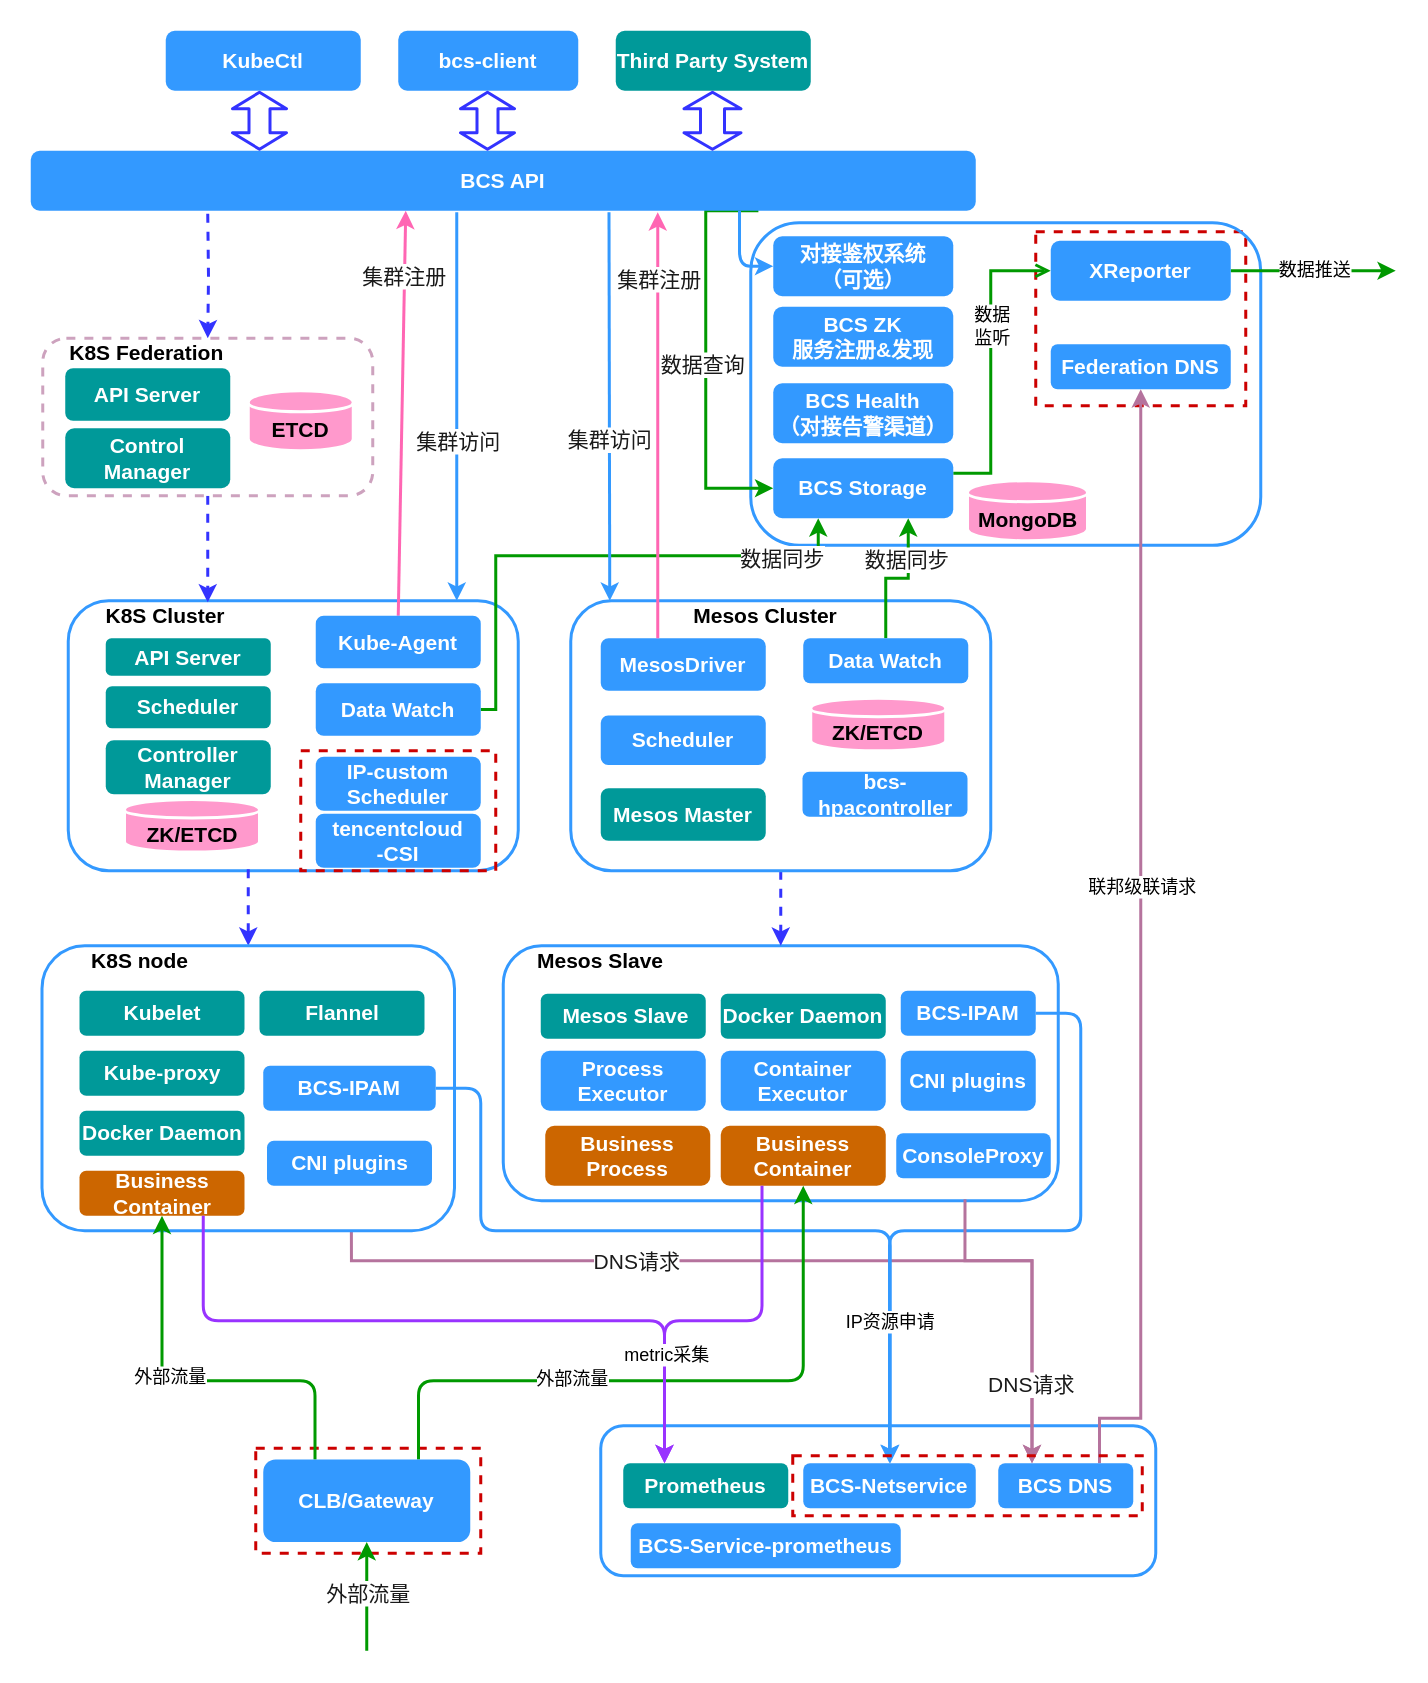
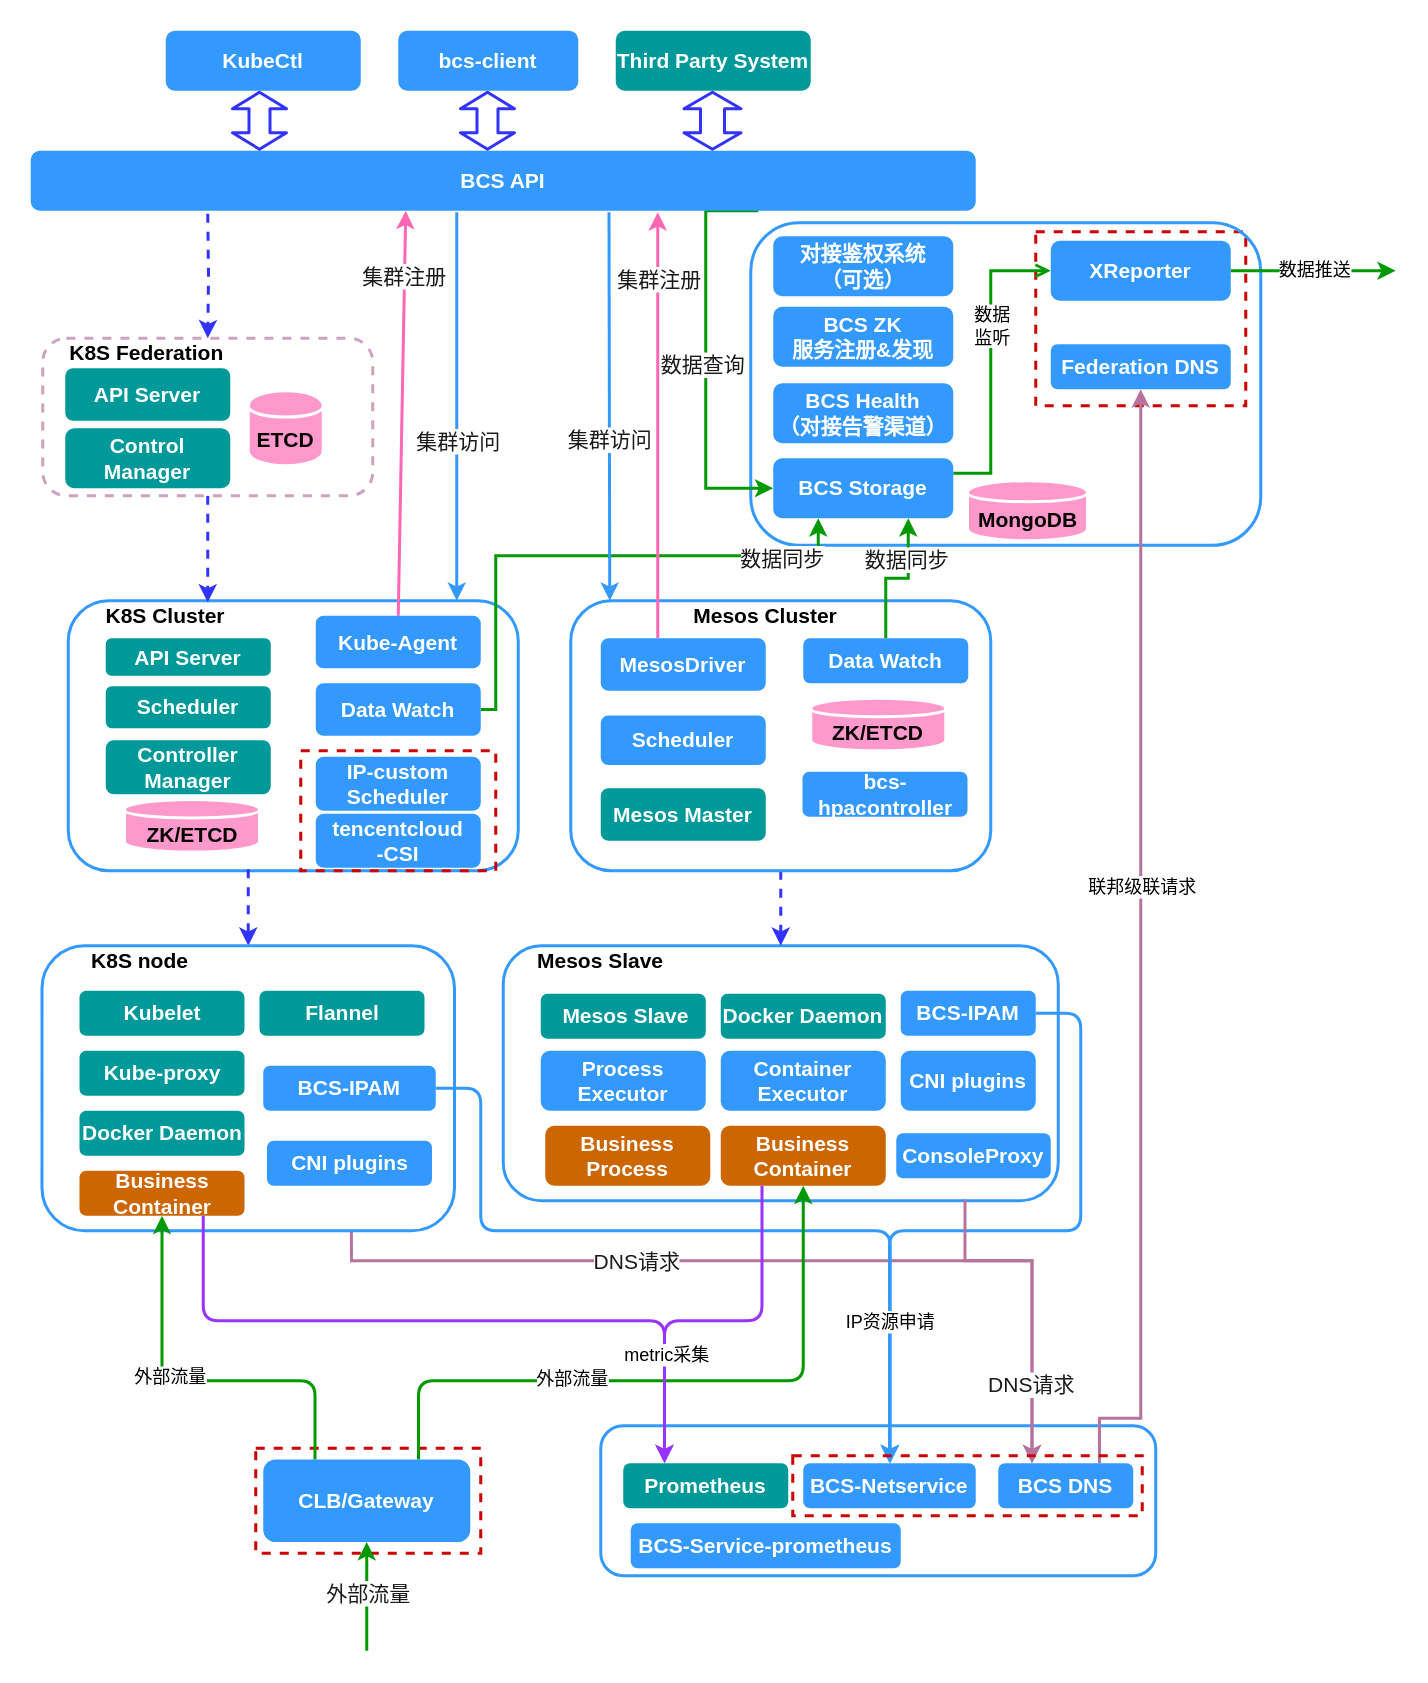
(740, 244) -> none
(301, 421) -> (286, 428)
